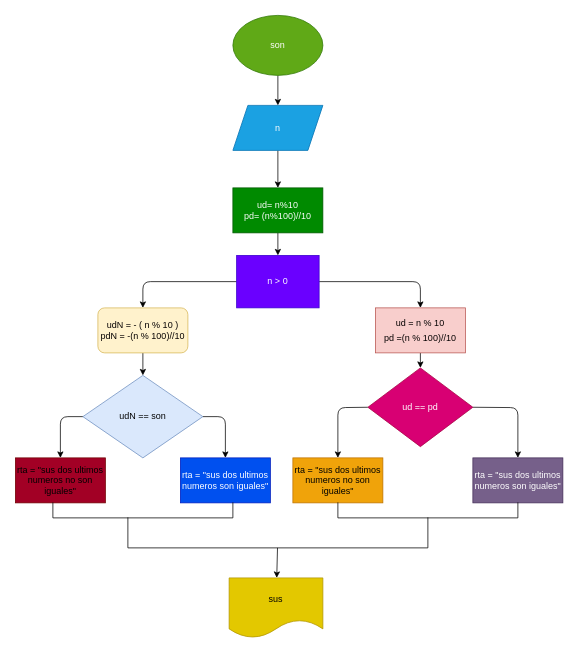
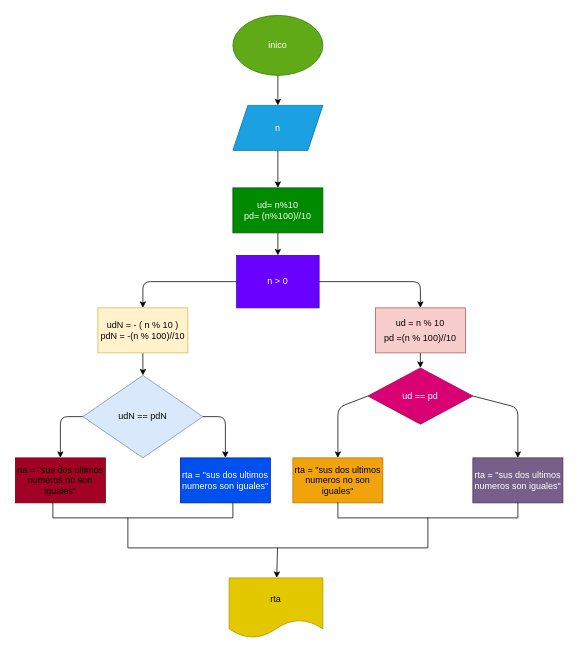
(278, 45) -> (278, 45)
(143, 330) -> (143, 330)
(420, 407) -> (420, 396)
(143, 417) -> (143, 417)
(276, 599) -> (276, 599)
